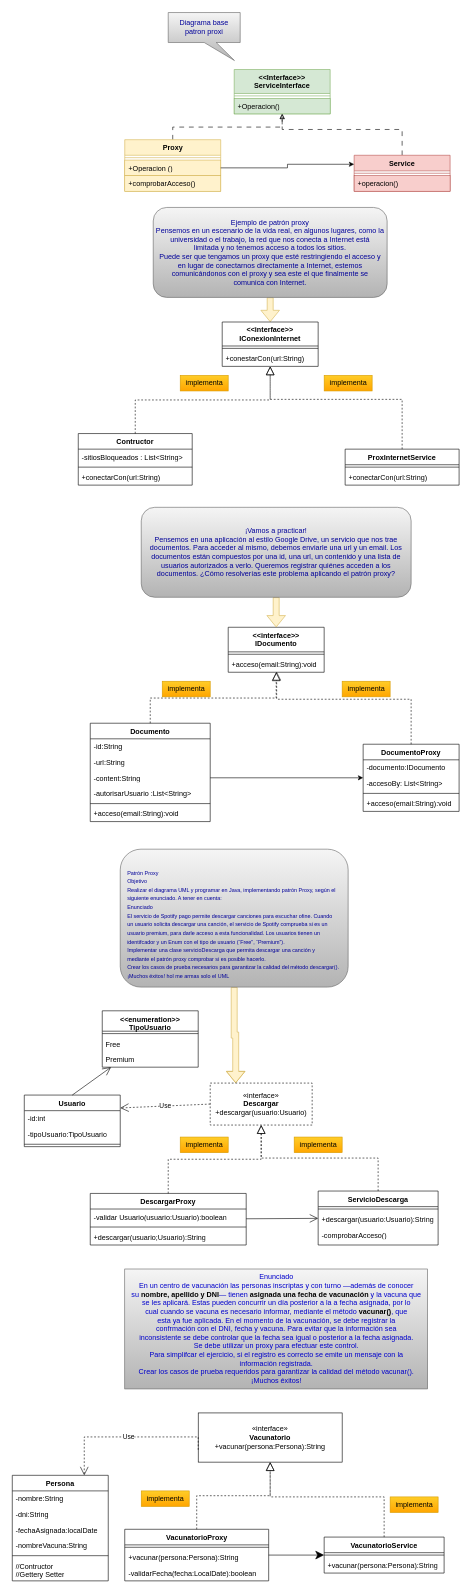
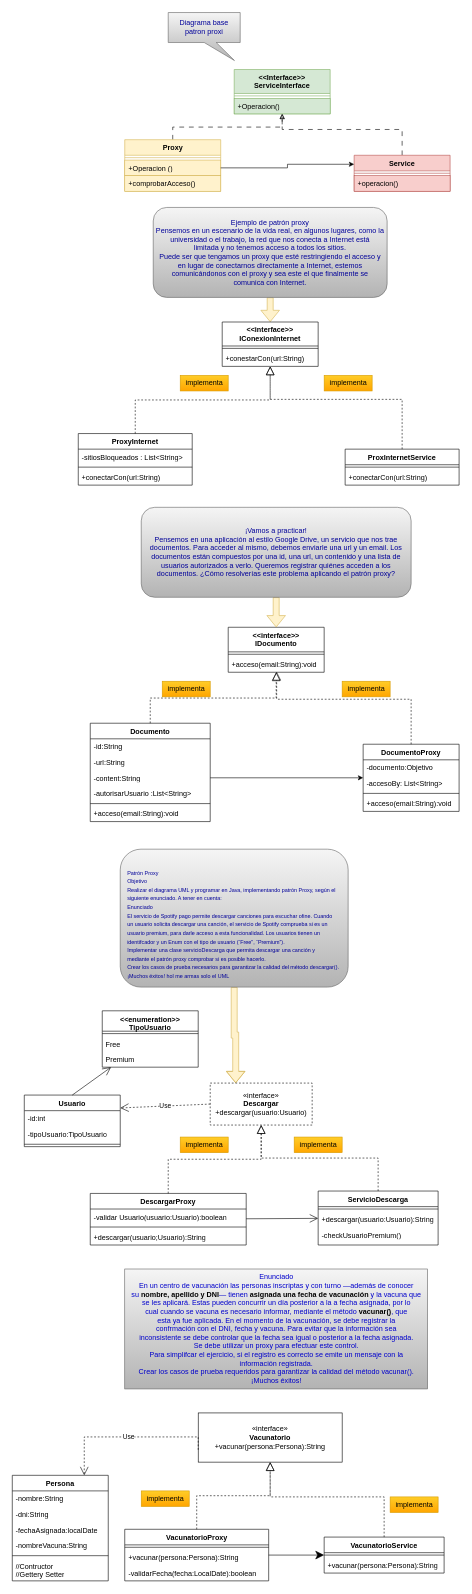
(135, 442) -> (135, 442)
(408, 768) -> (403, 768)
(358, 1236) -> (364, 1236)
